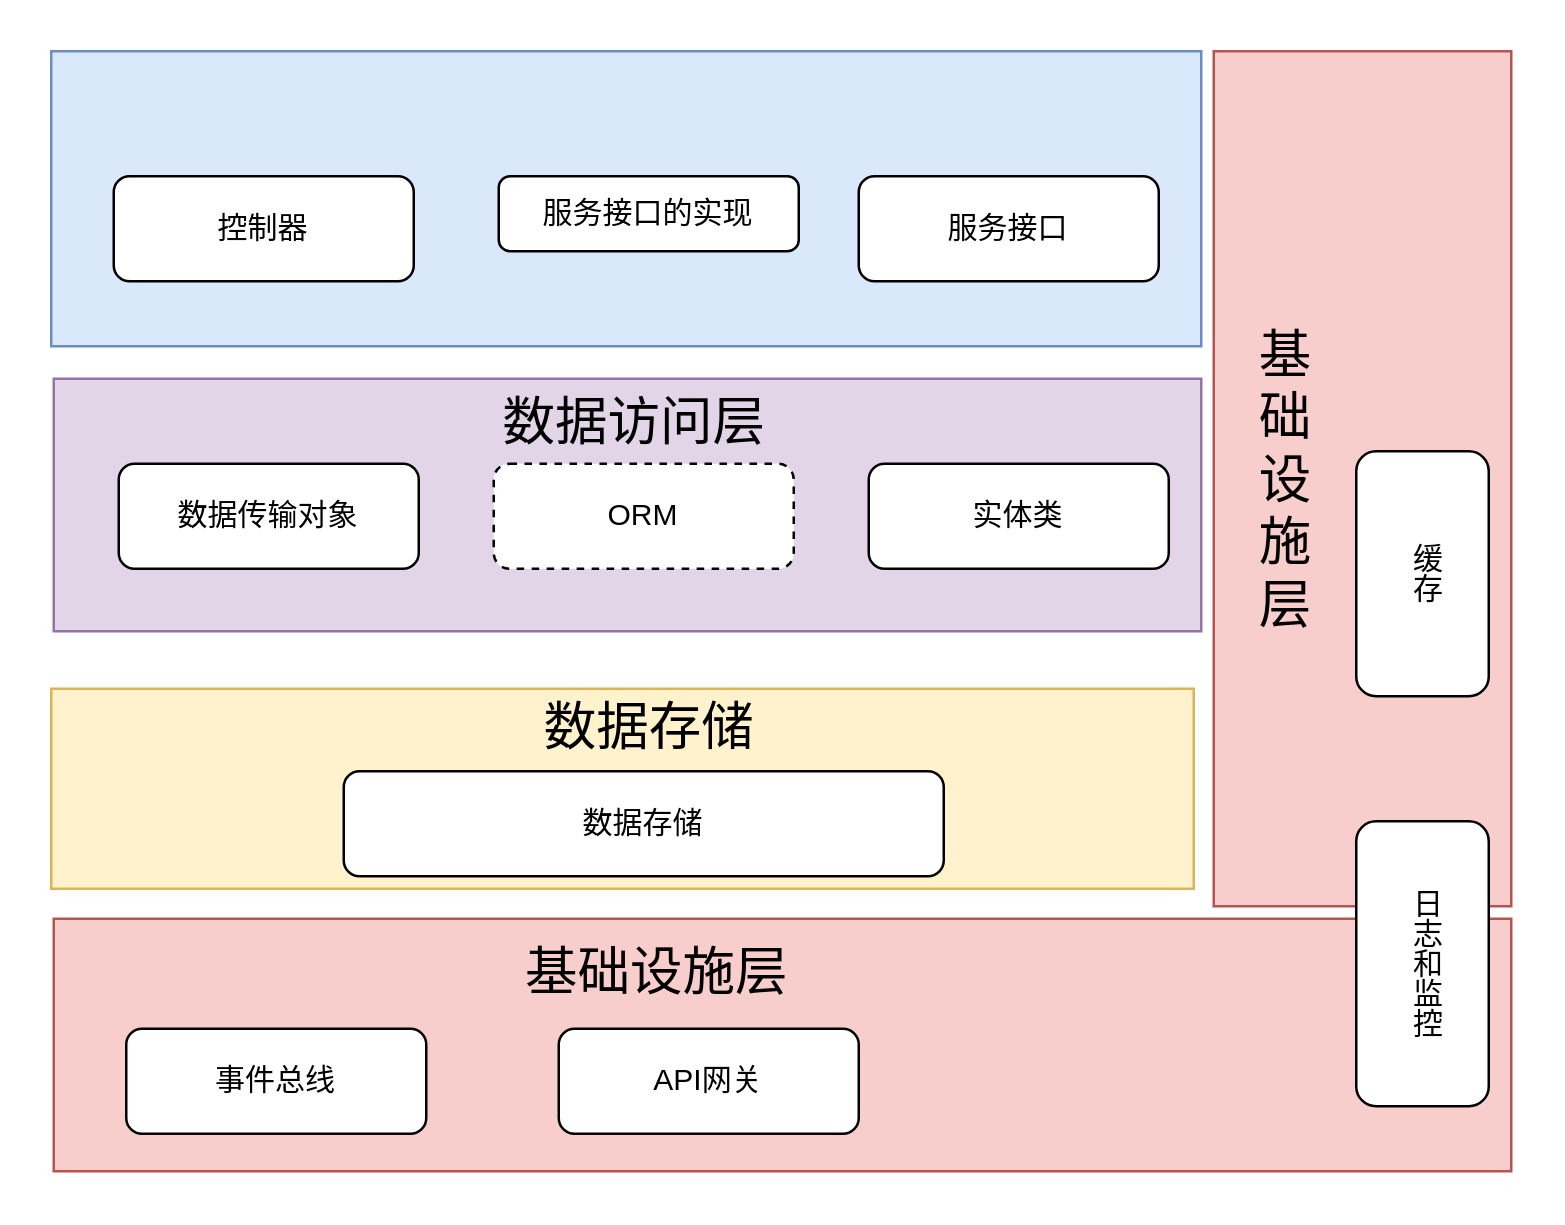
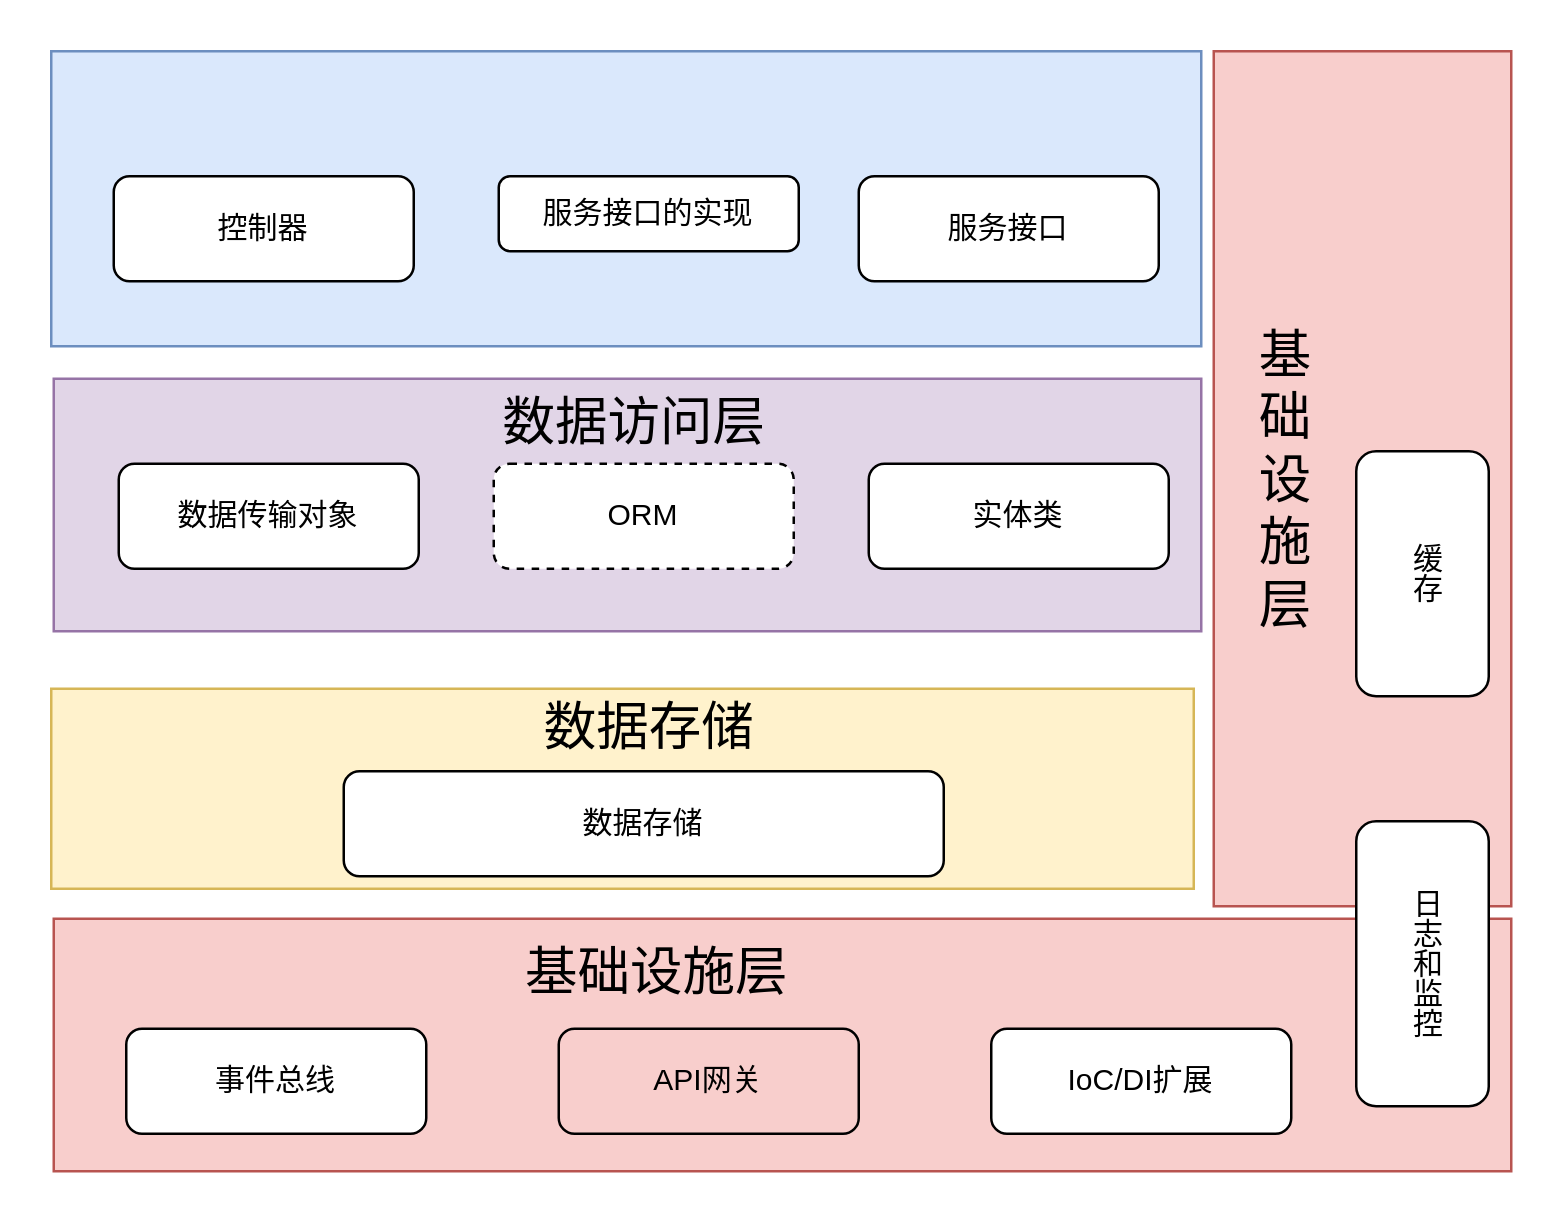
(709, 1081) -> (709, 1081)
none -> (1141, 1081)
